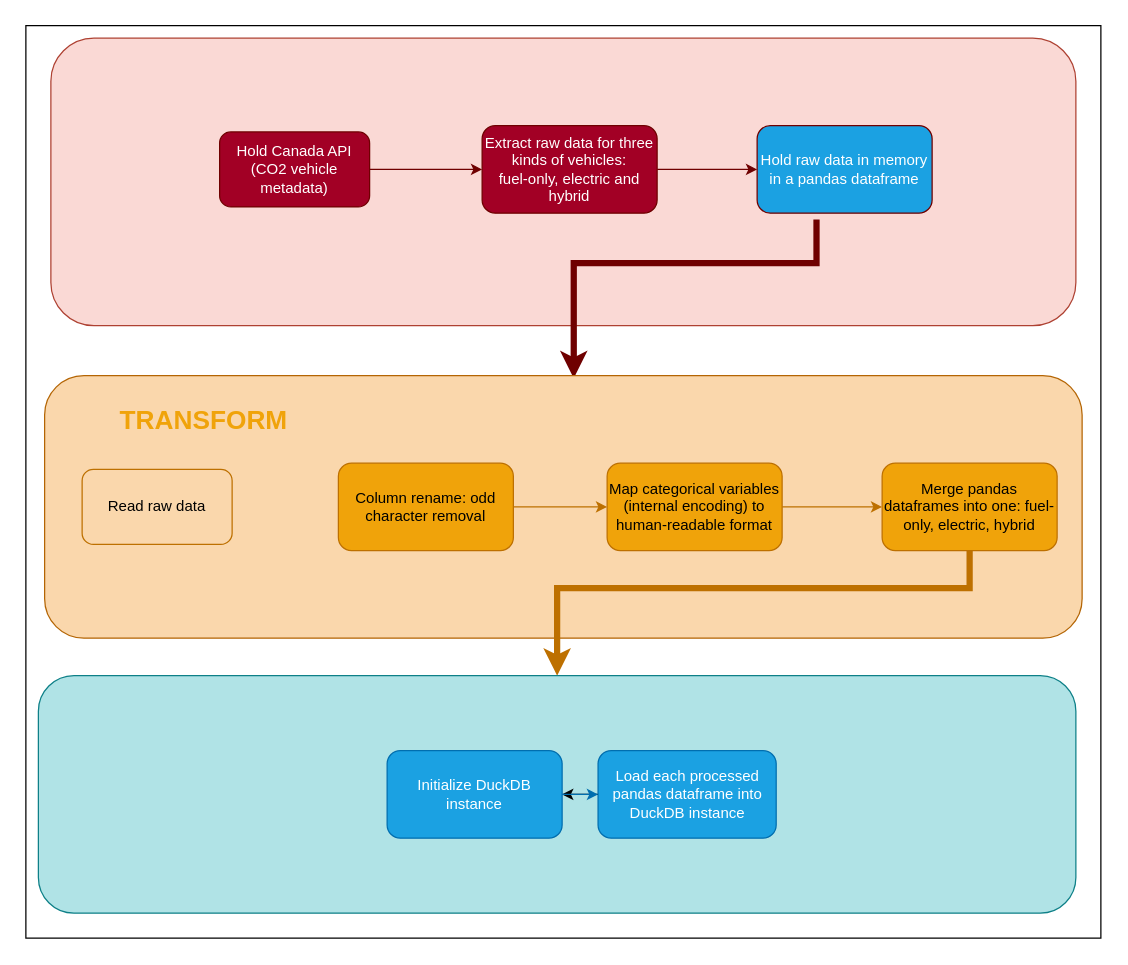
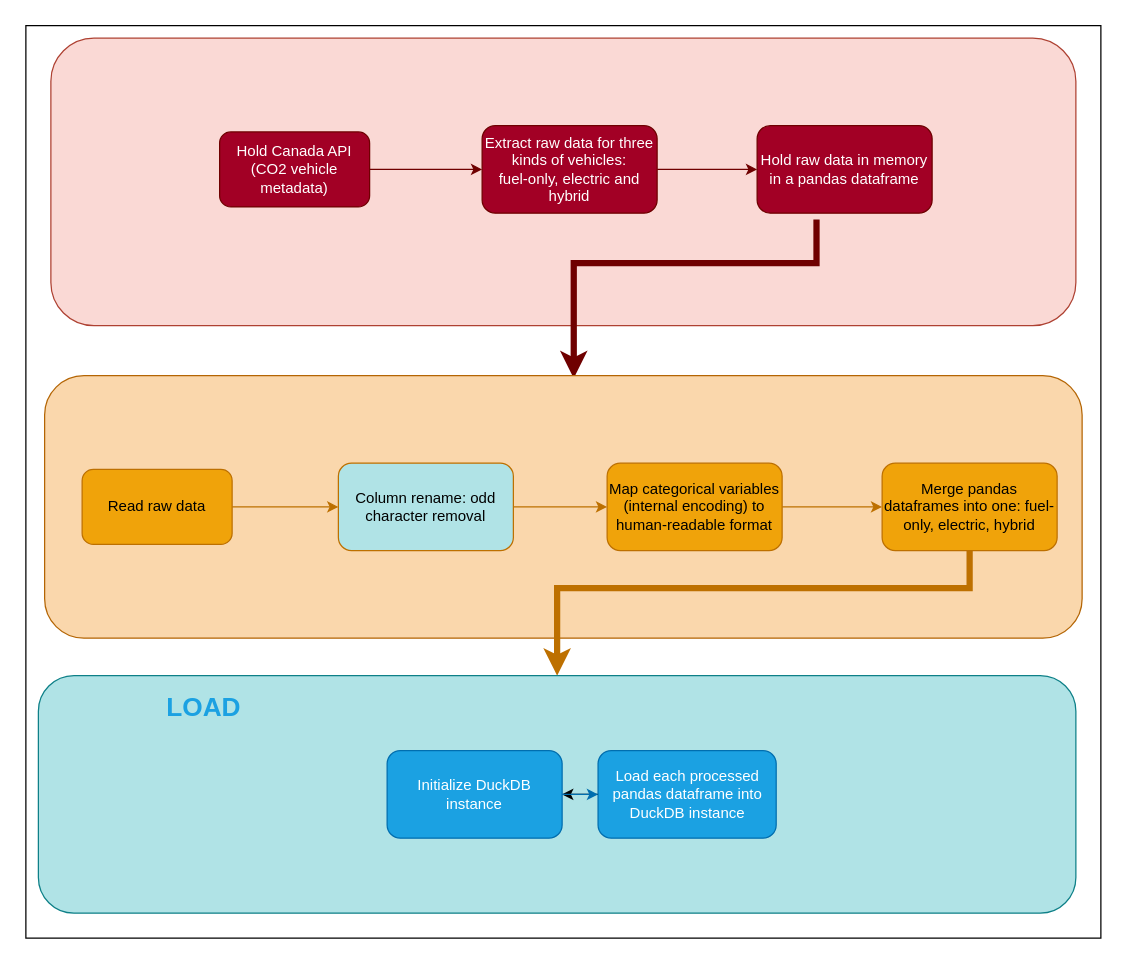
(844, 169) -> (844, 169)
(204, 419) -> none
(157, 507) -> (157, 507)
none -> (281, 507)
(426, 507) -> (426, 507)
none -> (204, 707)
